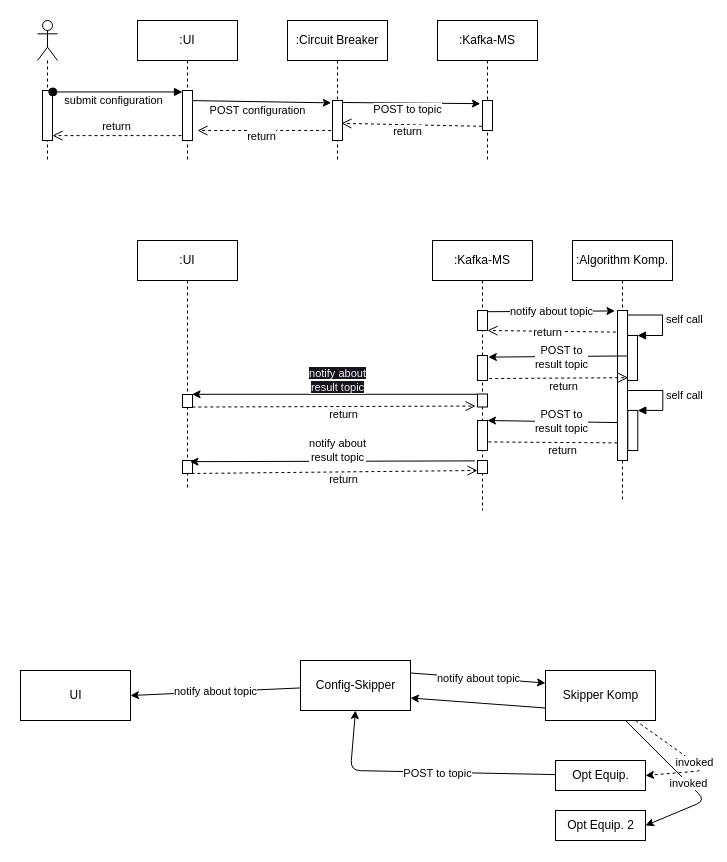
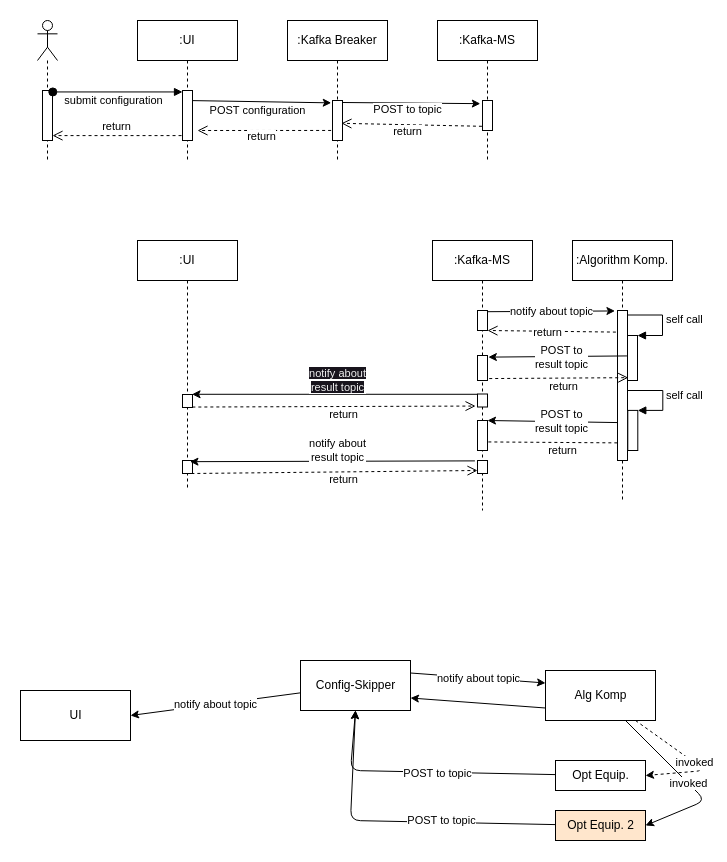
(338, 41) -> (338, 41)
(76, 696) -> (76, 716)
(601, 696) -> (601, 696)
none -> (412, 822)
(601, 826) -> (601, 826)
